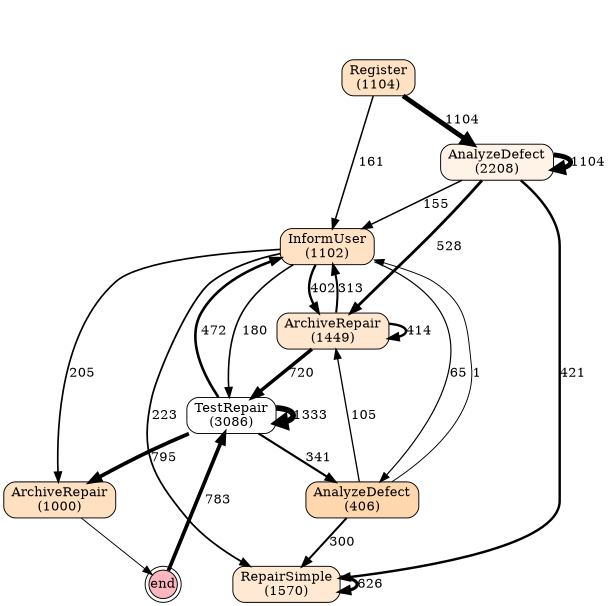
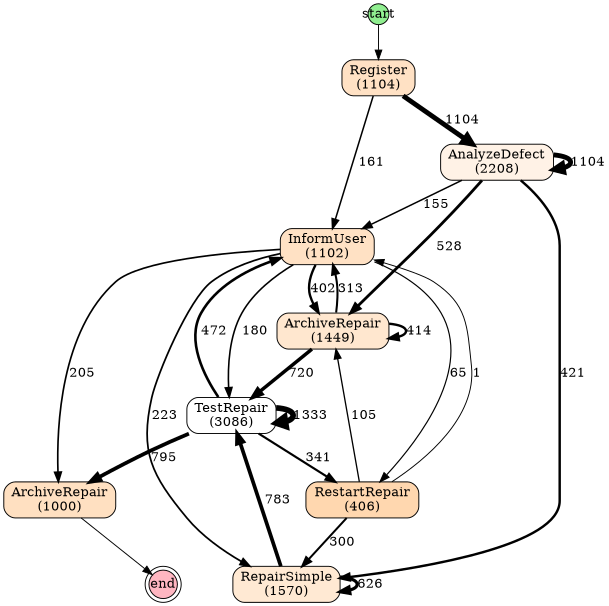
none -> (378, 14)
(362, 500) -> (362, 500)
(195, 507) -> (260, 504)
